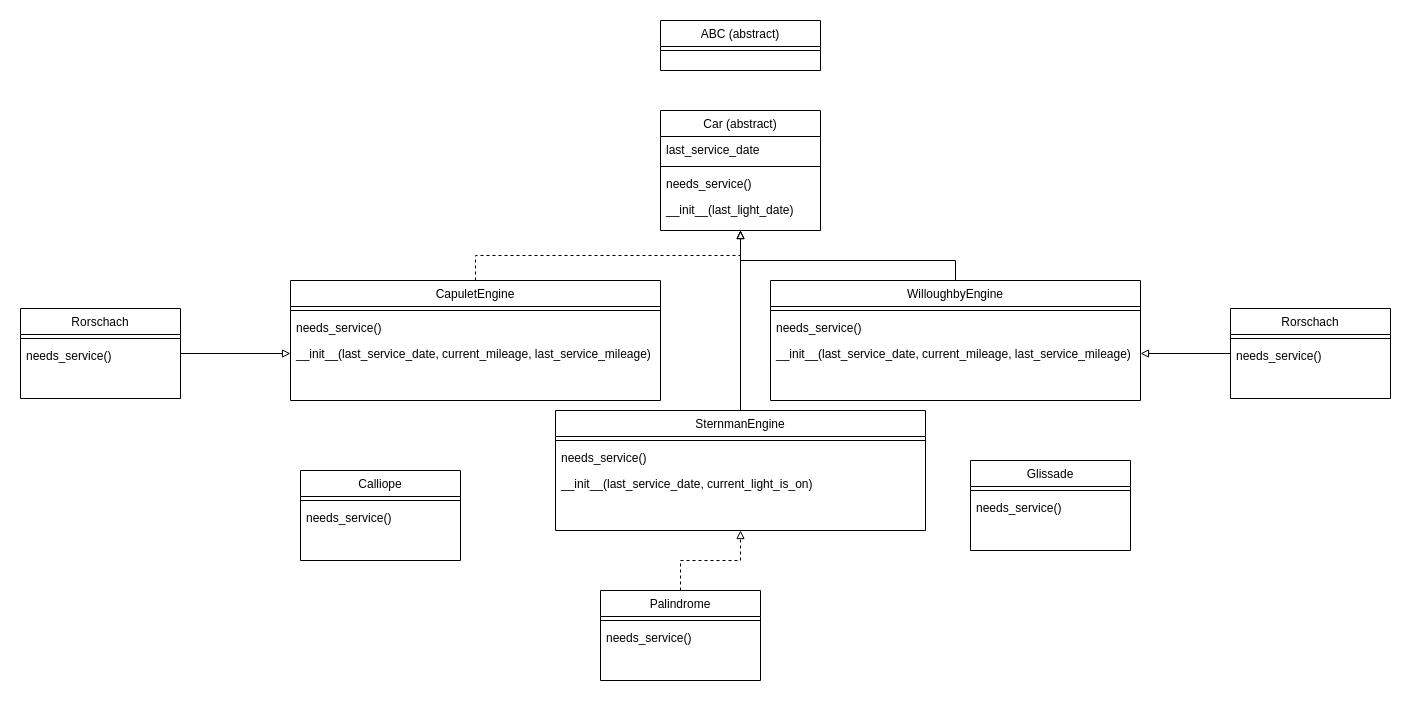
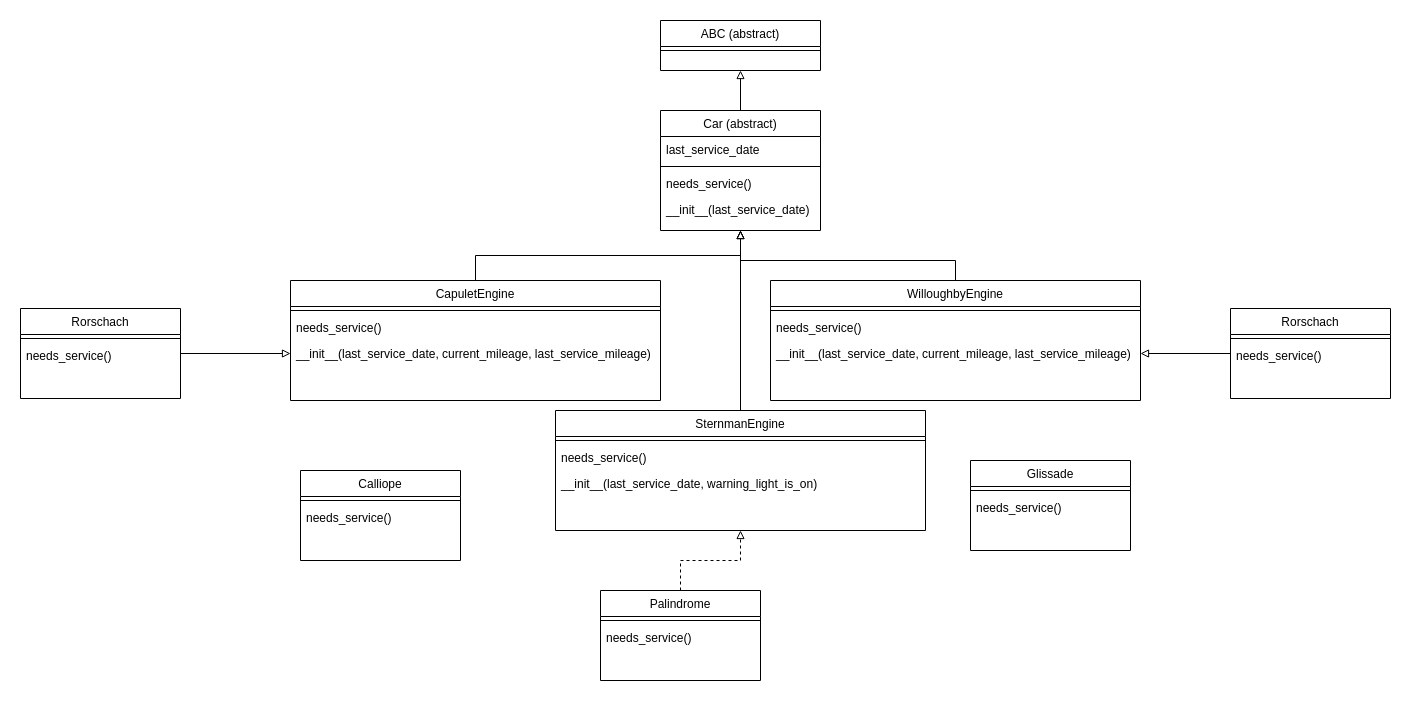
none -> (741, 95)
(742, 210) -> (750, 210)
(596, 256) -> (596, 256)
(708, 484) -> (707, 484)
